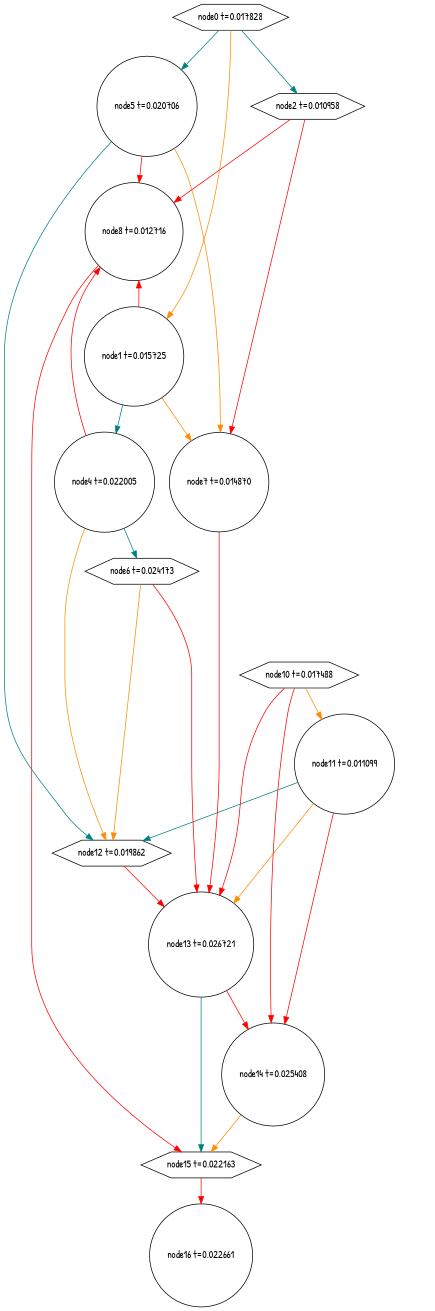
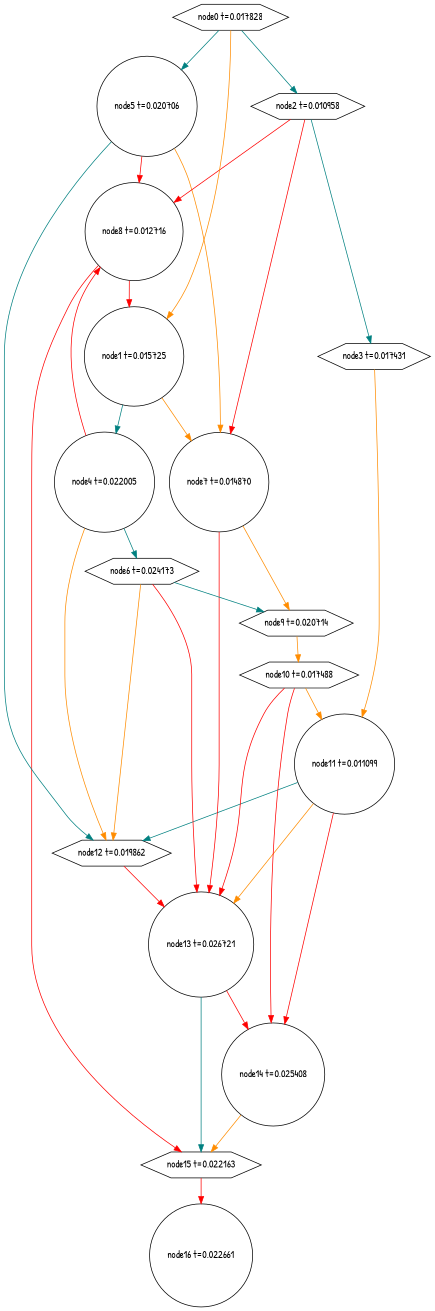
(139, 297) -> (129, 290)
none -> (374, 356)
none -> (296, 623)
